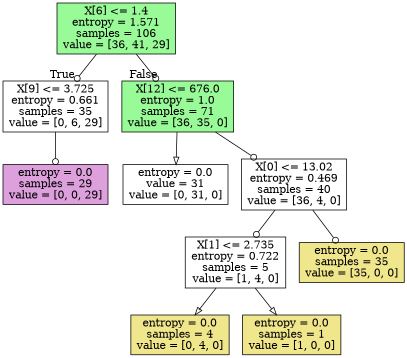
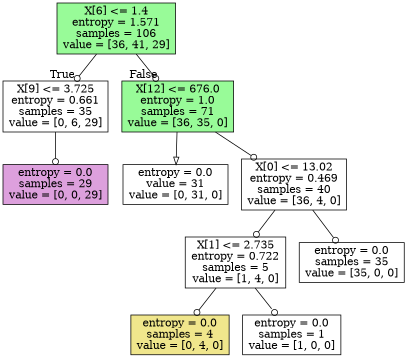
(352, 262) -> (352, 262)
(263, 298) -> (263, 298)
(207, 299) -> (207, 299)
(292, 335) -> (292, 335)
